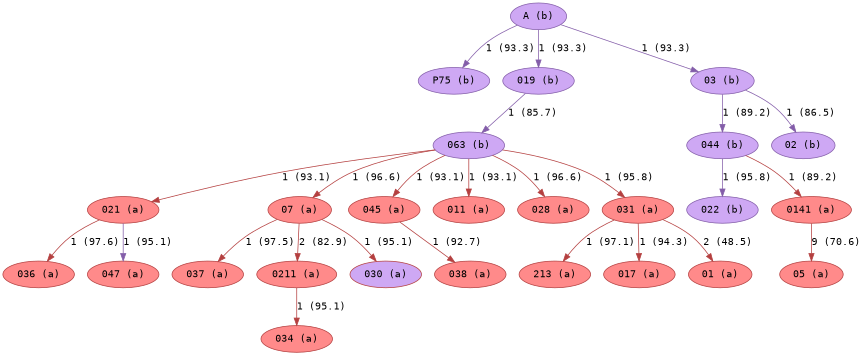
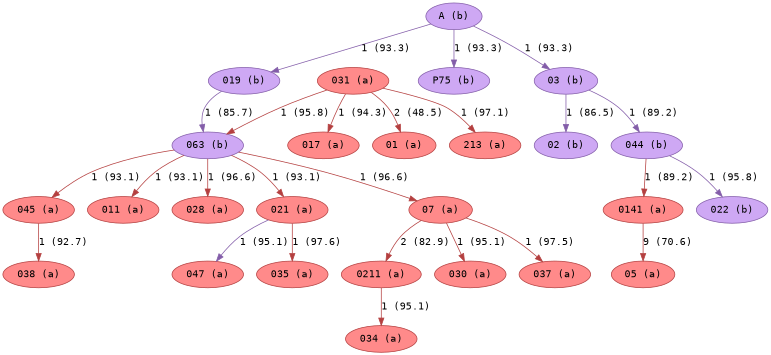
(564, 164) -> (279, 108)
(39, 274) -> (292, 274)
(386, 274) -> (470, 274)
